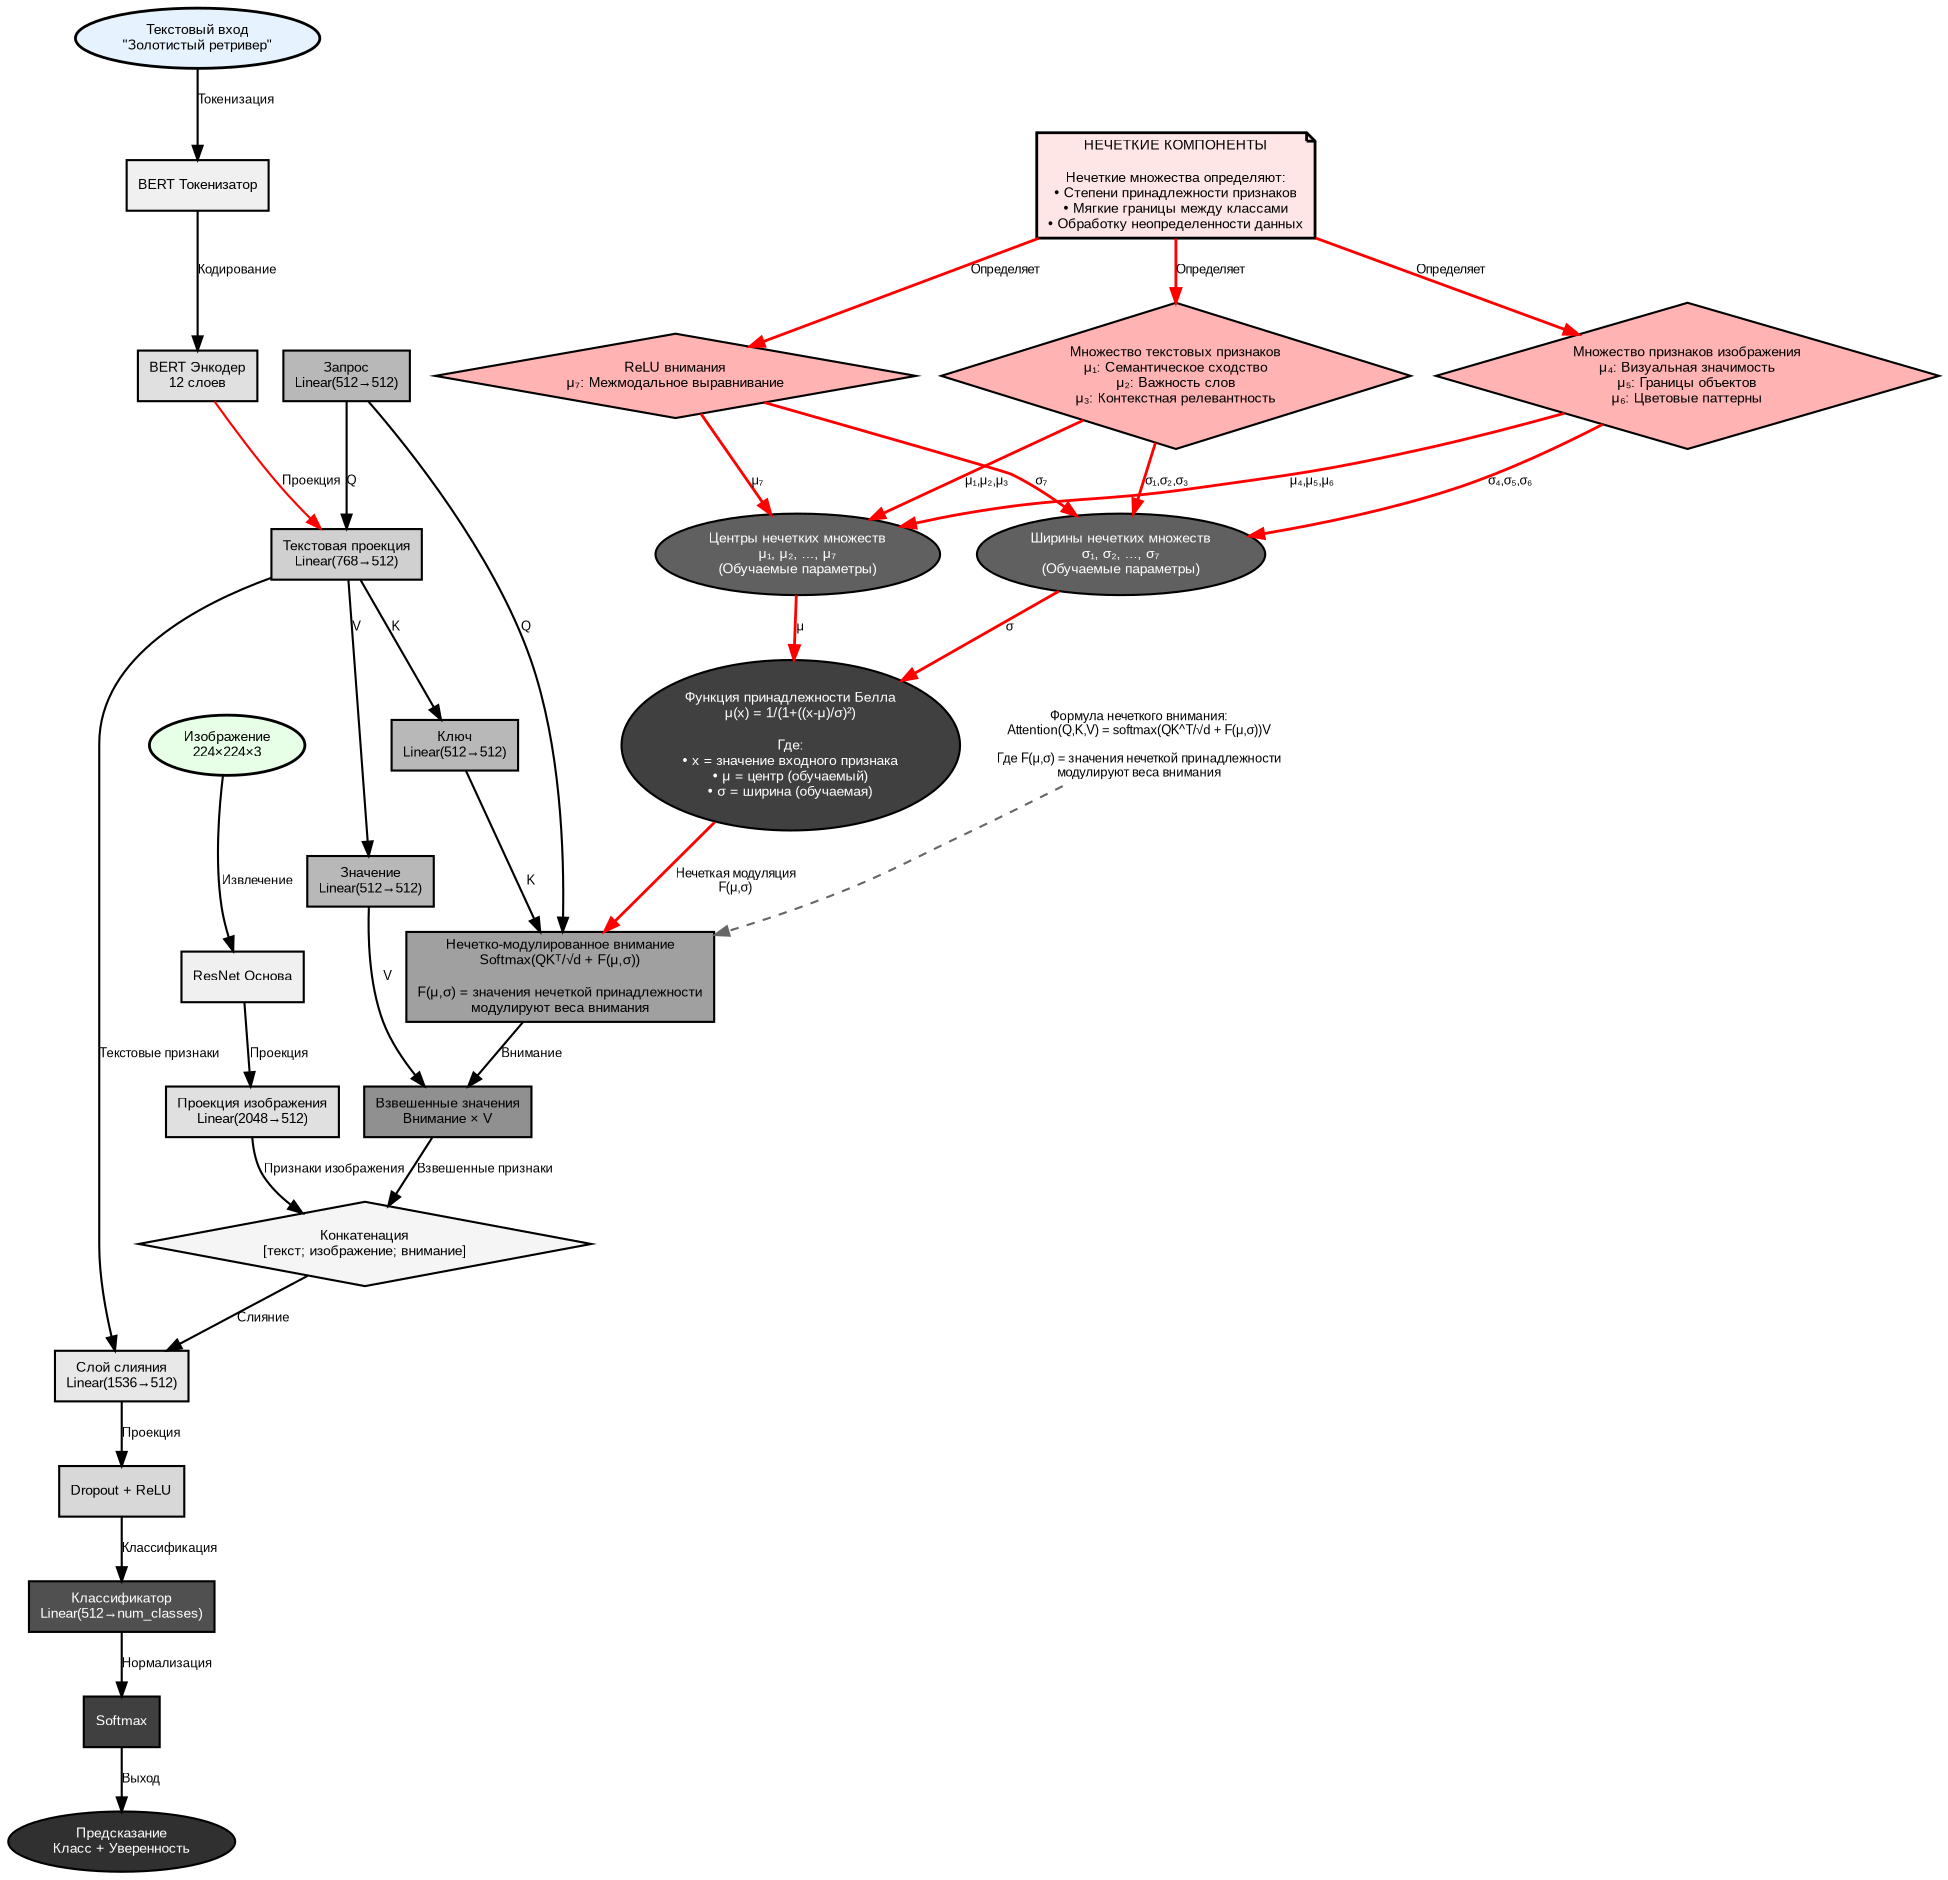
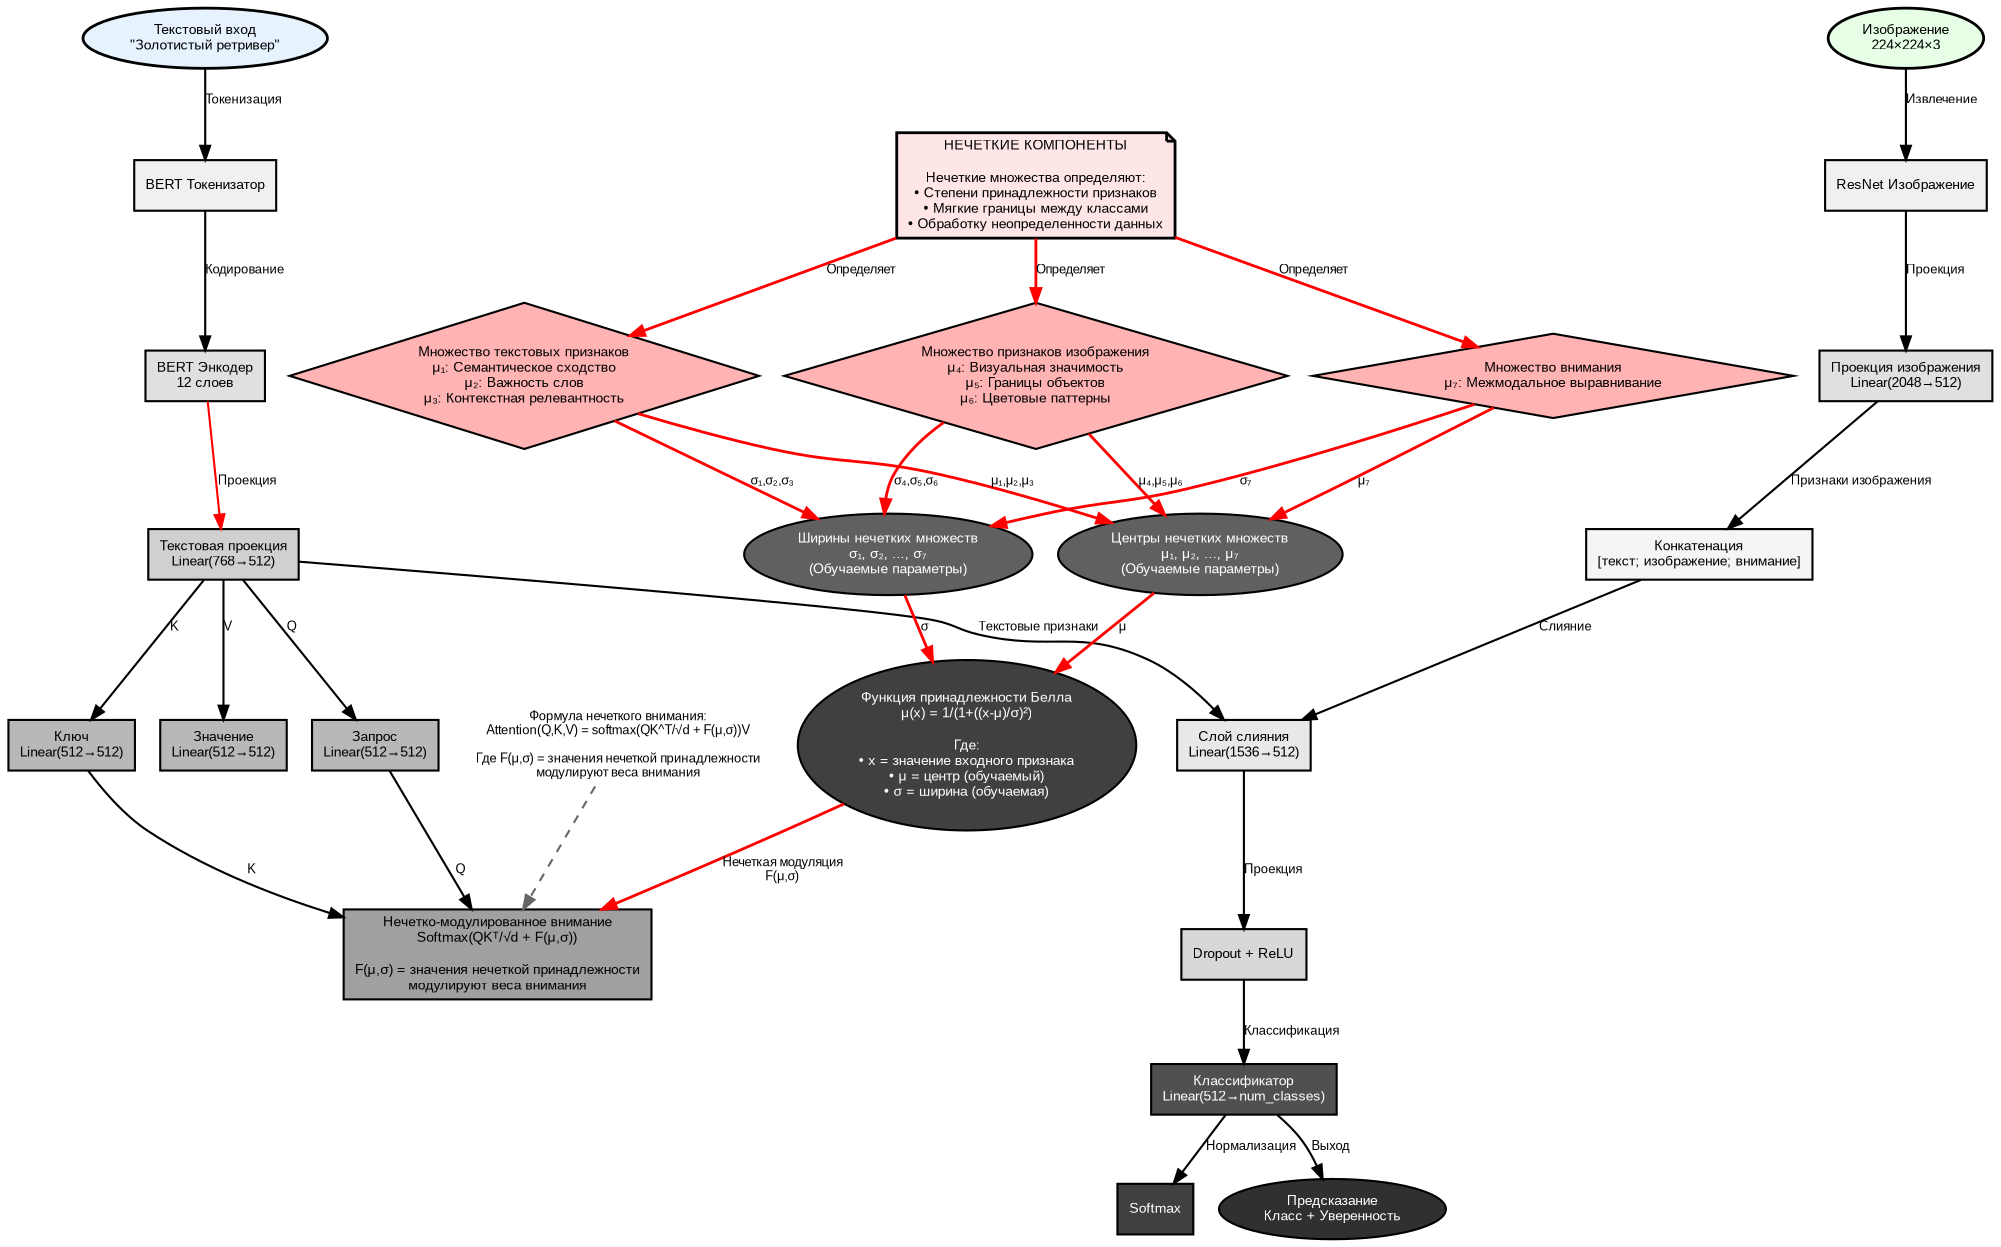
(676, 376) -> (1553, 376)
(347, 458) -> (295, 644)
(243, 977) -> (1906, 185)
(448, 1112) -> none
(365, 1244) -> (1699, 554)
(122, 1772) -> (1300, 1138)
